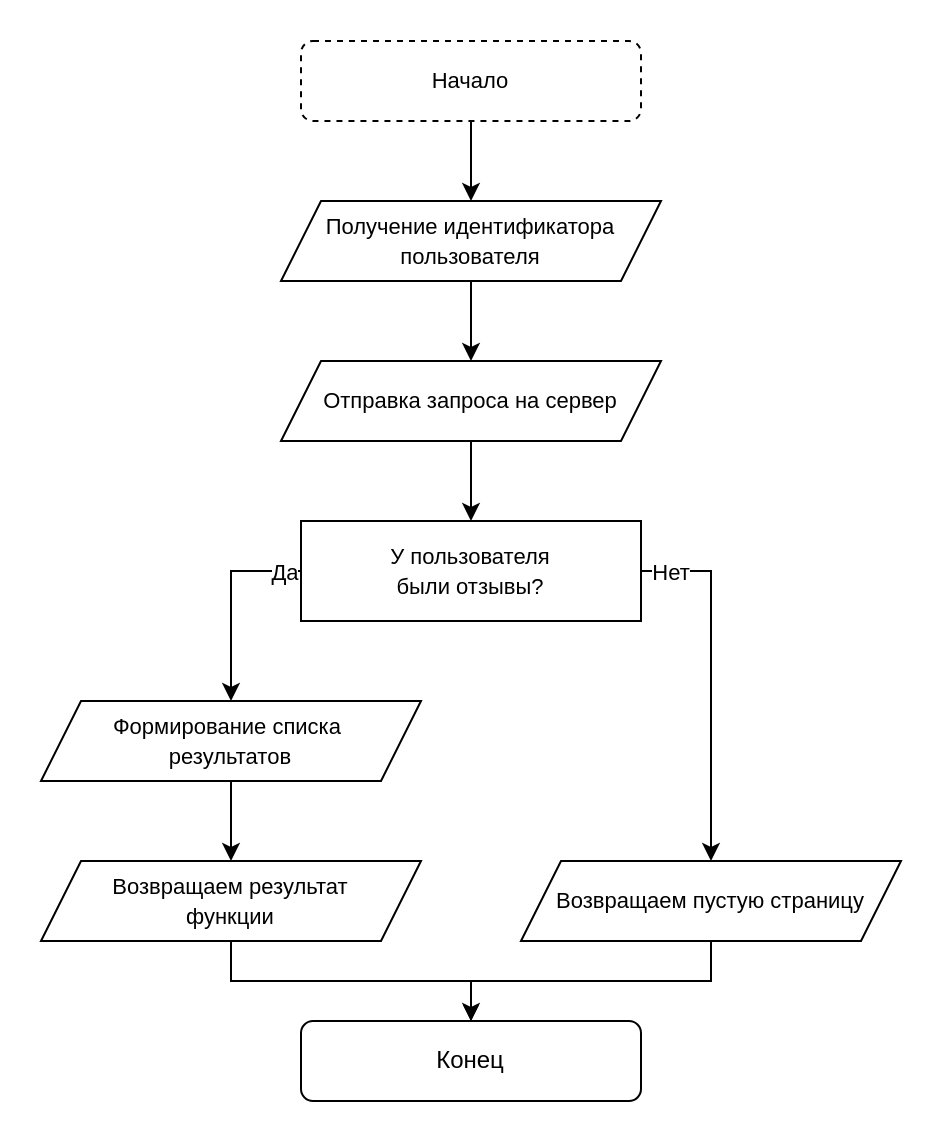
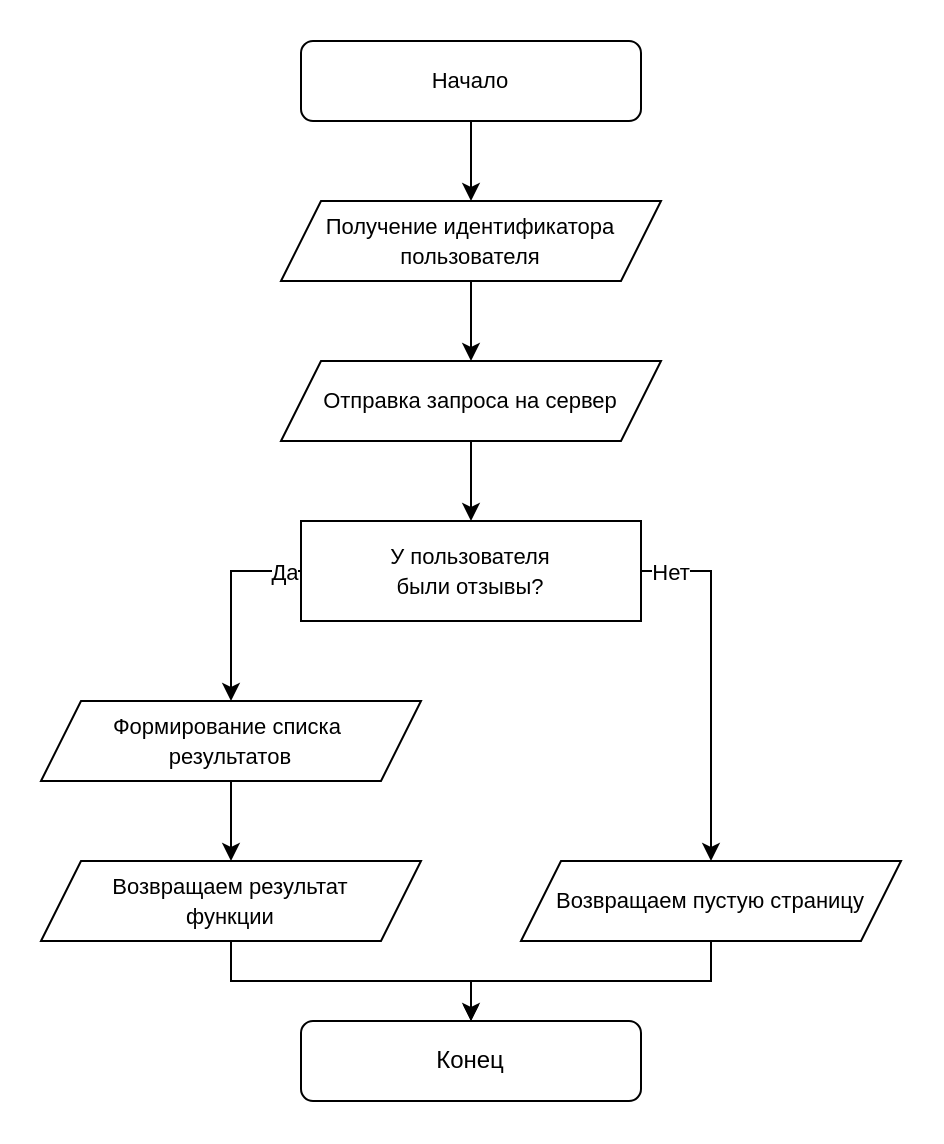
(471, 81) -> (471, 81)
